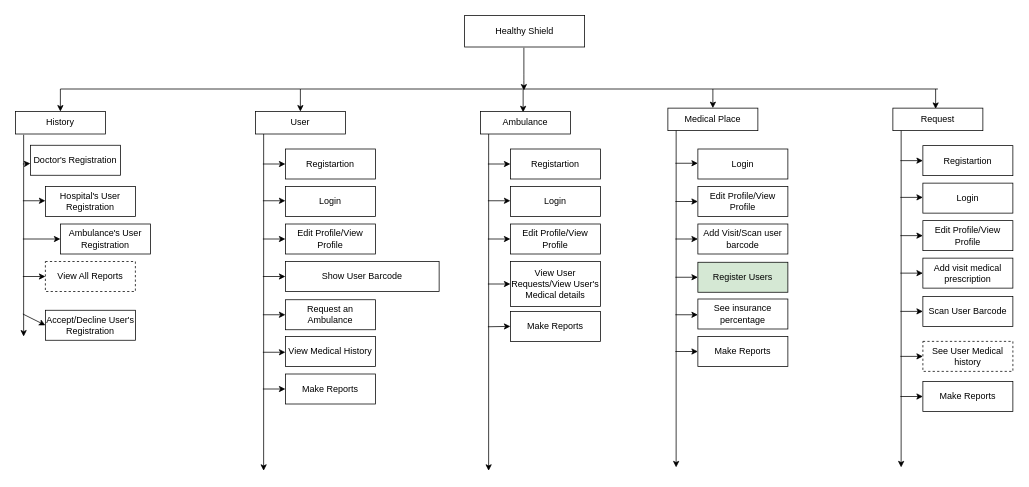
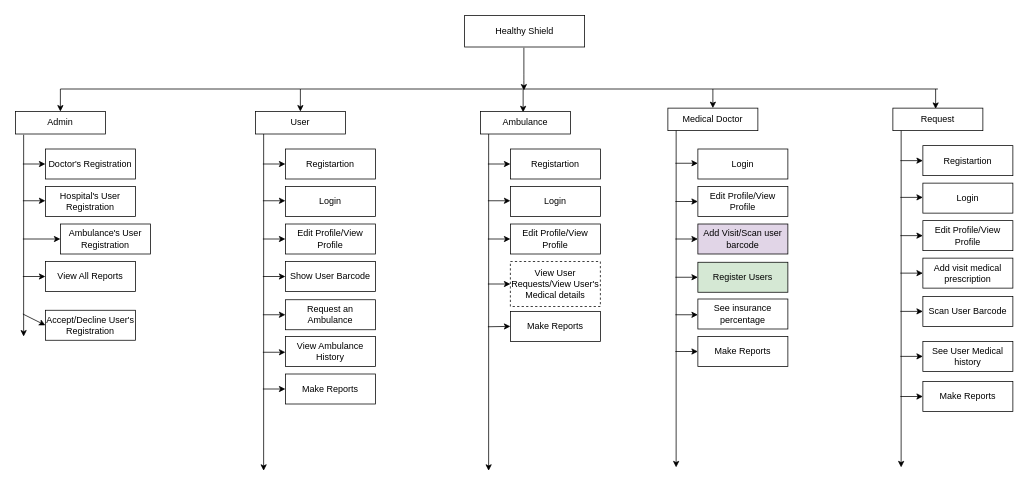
(713, 120) -> (713, 120)
(60, 123) -> (60, 123)
(75, 160) -> (90, 164)
(743, 239) -> (743, 239)
(90, 276) -> (90, 276)
(362, 276) -> (330, 276)
(555, 284) -> (555, 284)
(330, 351) -> (330, 351)
(968, 356) -> (968, 356)
